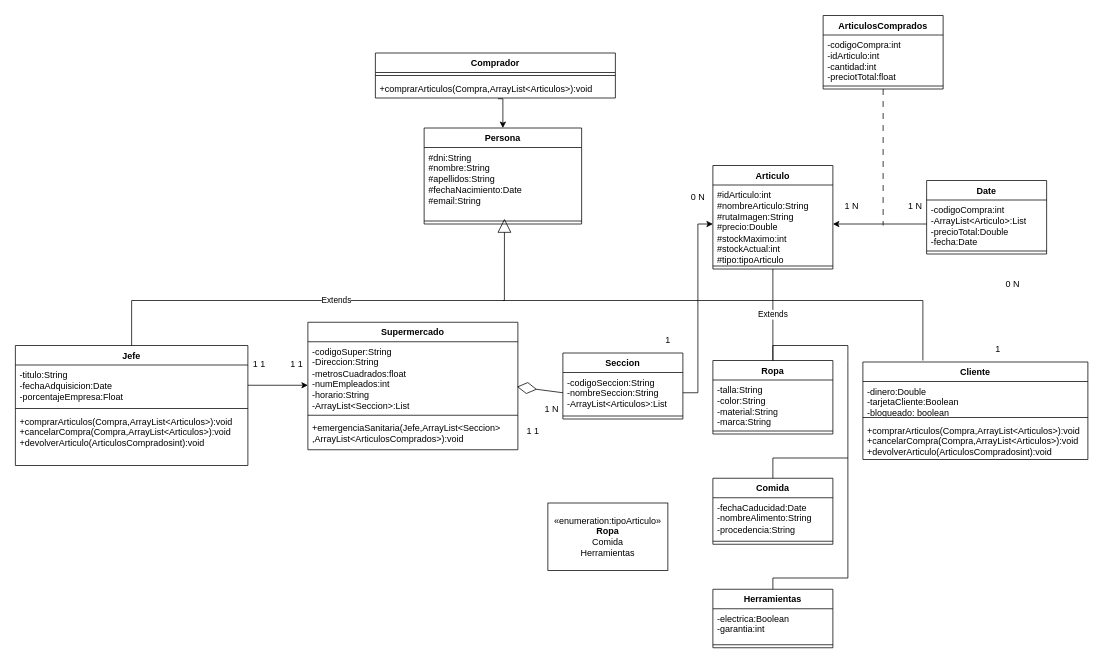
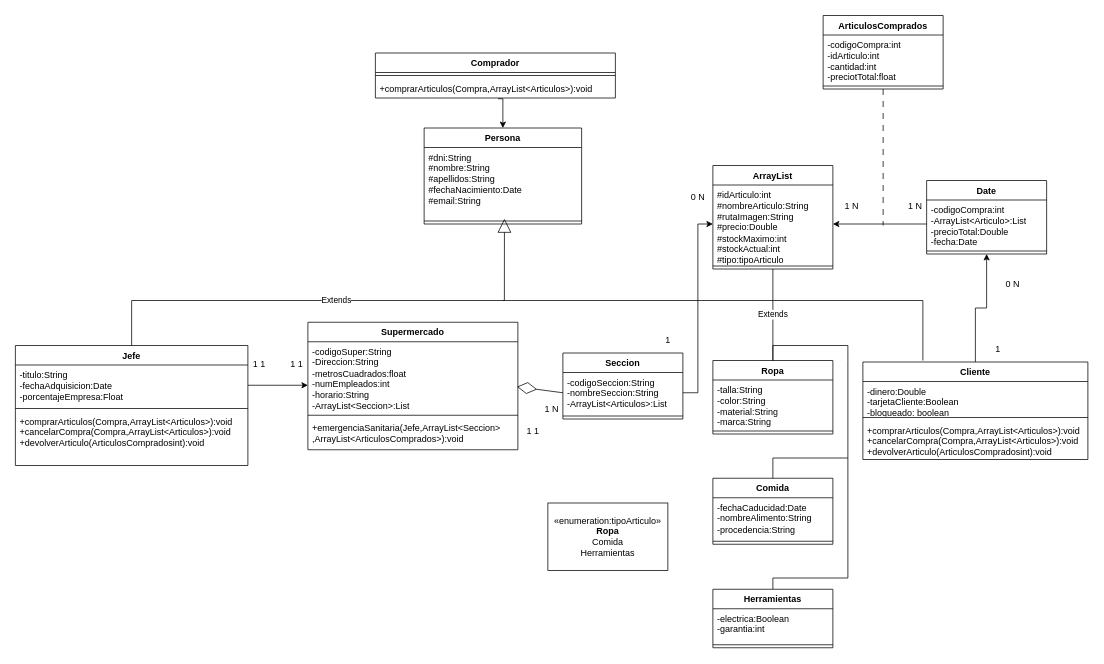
(773, 176) -> (773, 176)
none -> (977, 308)
